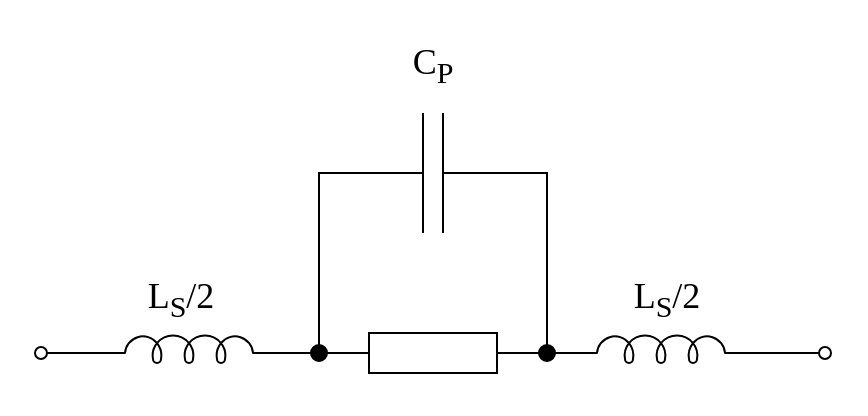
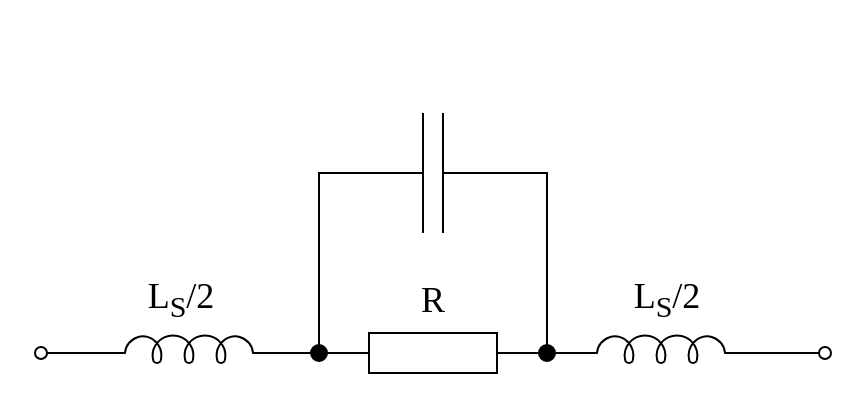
(433, 66) -> none
none -> (433, 300)
